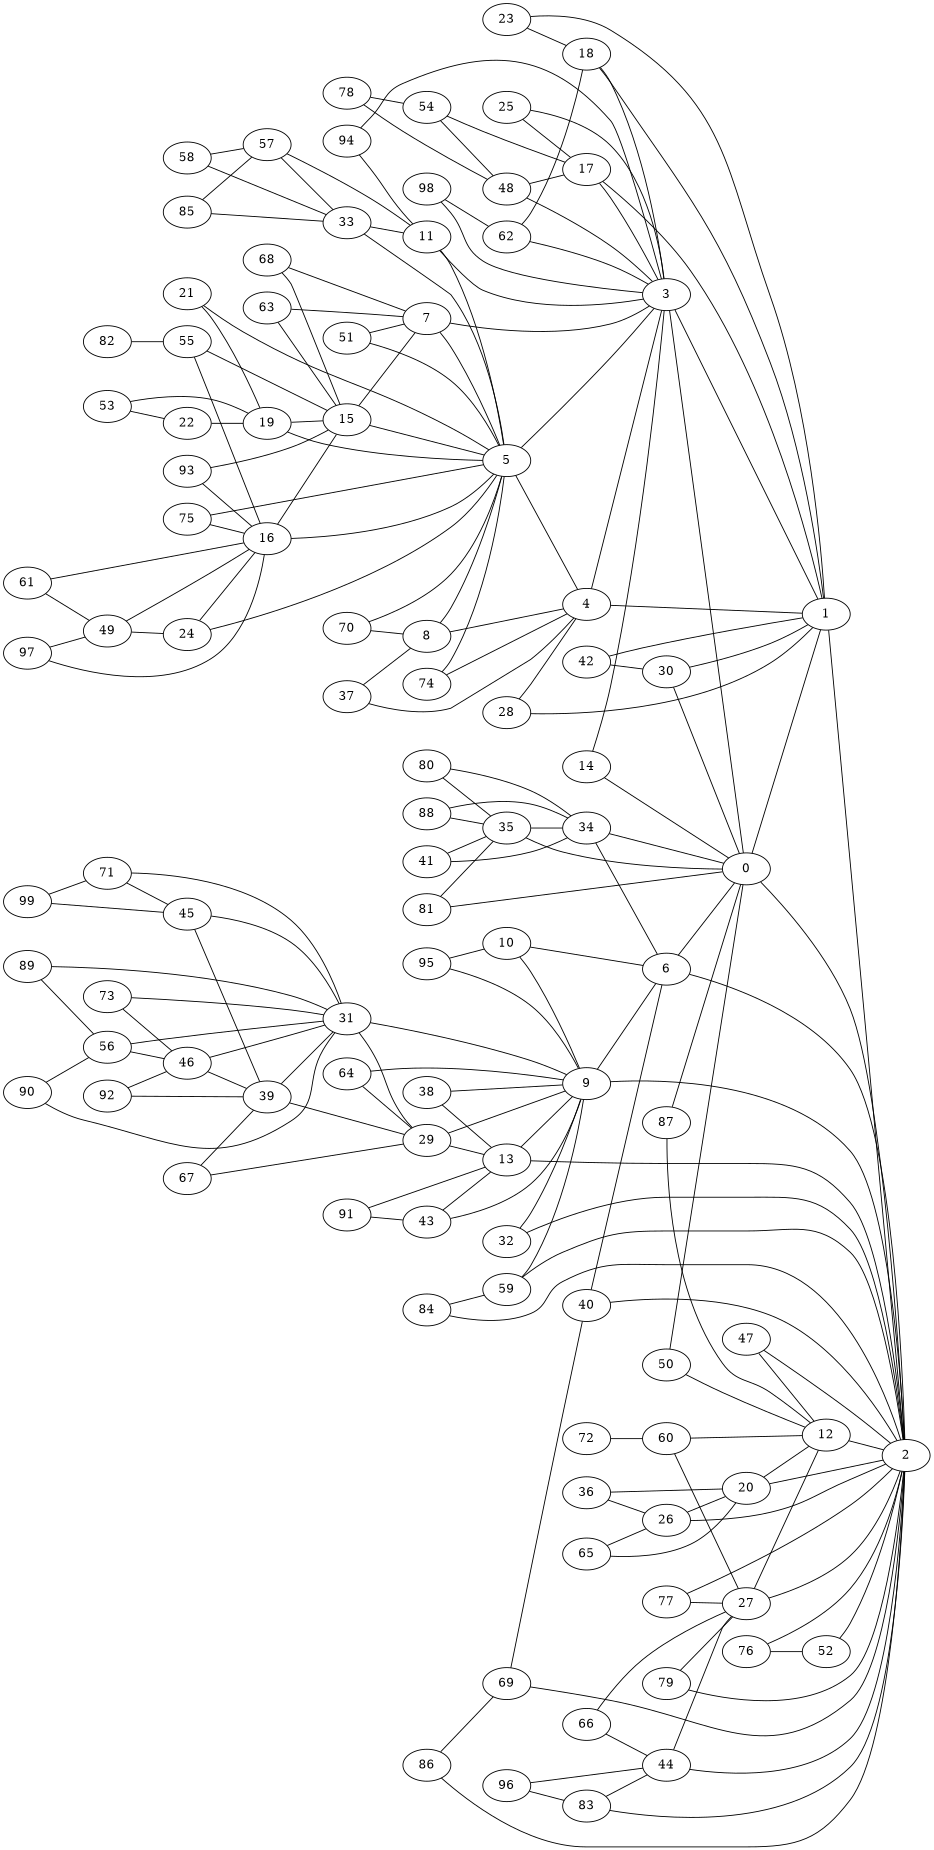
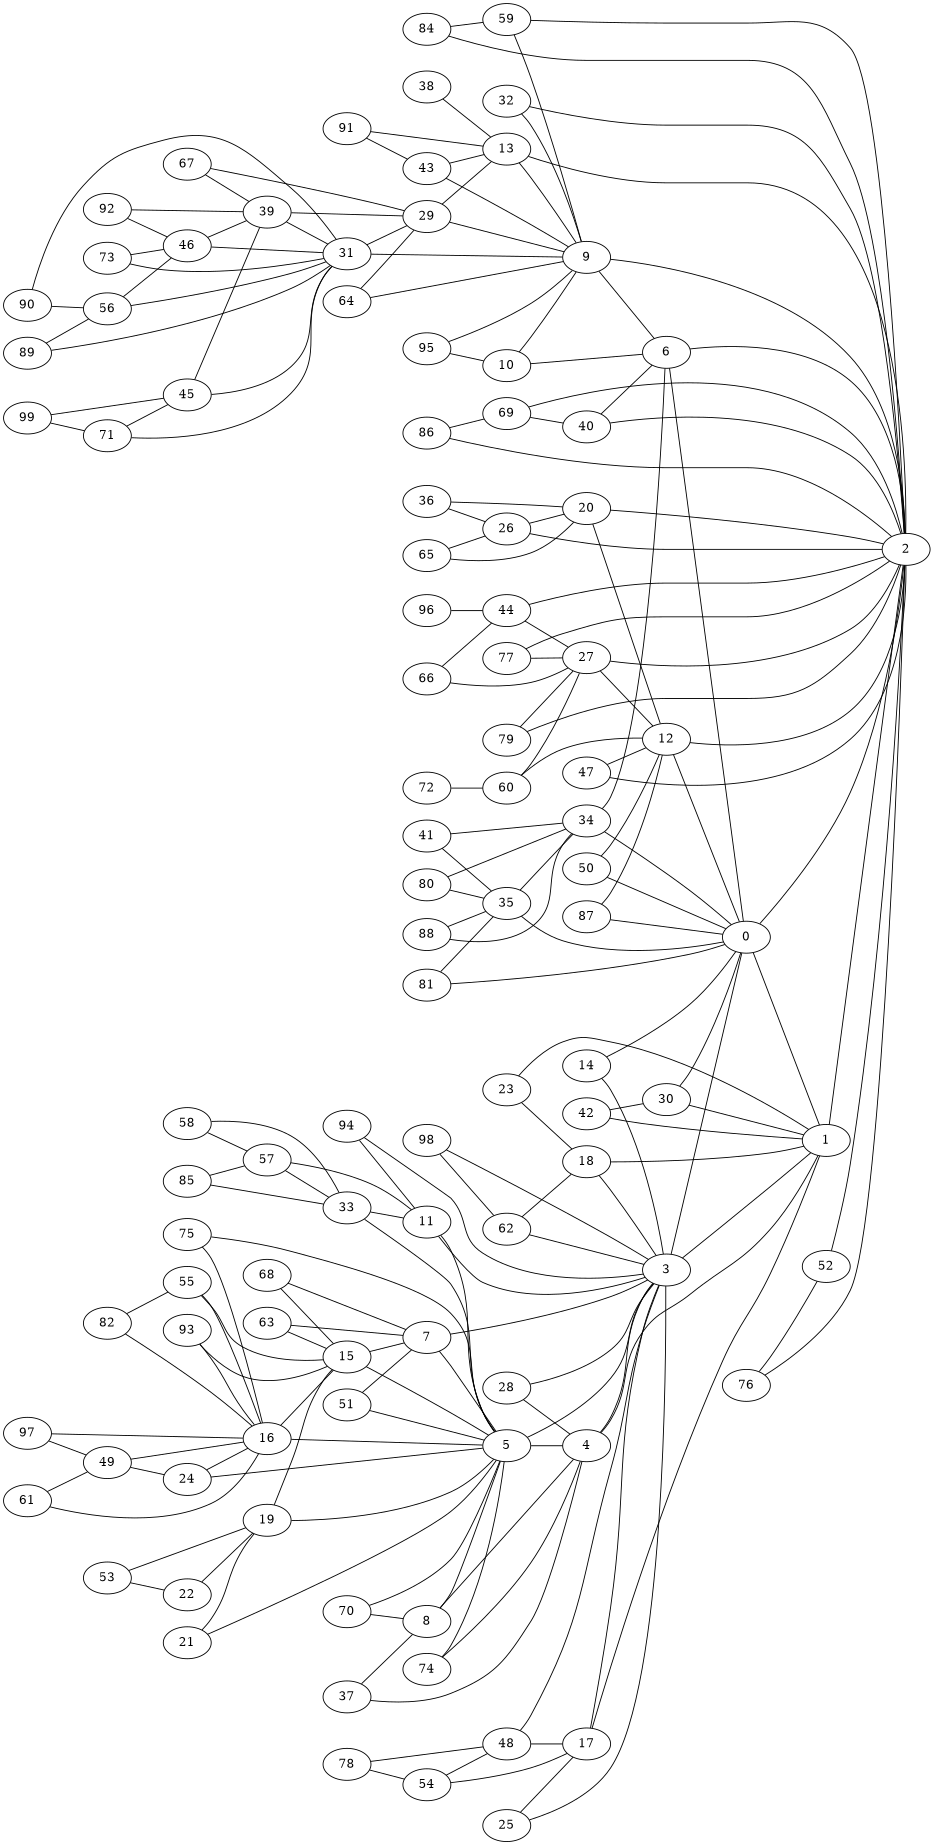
(689, 696) -> (607, 1352)
none -> (706, 838)
(507, 1088) -> none
none -> (191, 1378)
(587, 1806) -> none
